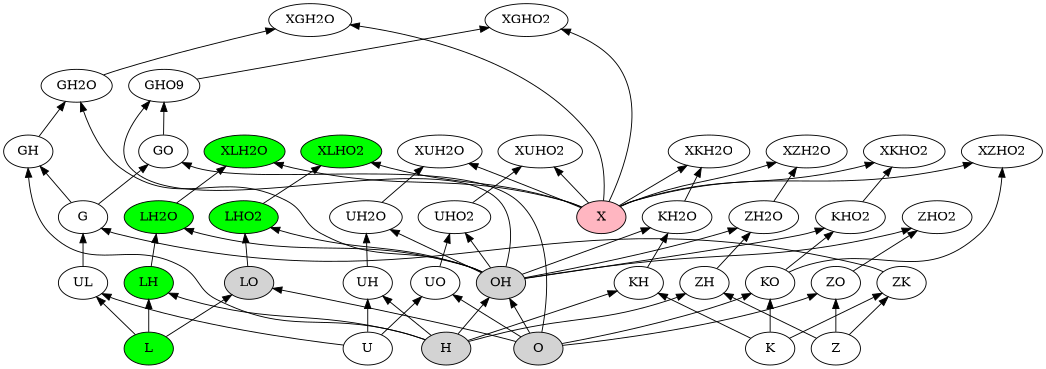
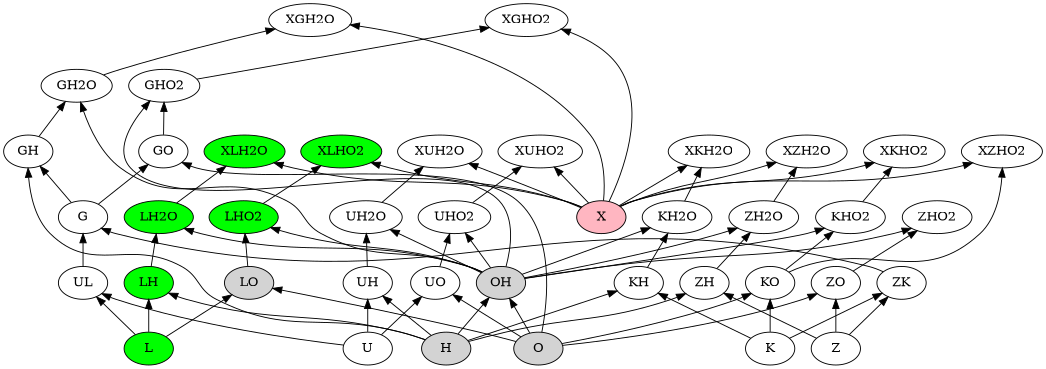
(164, 86) -> (164, 86)
